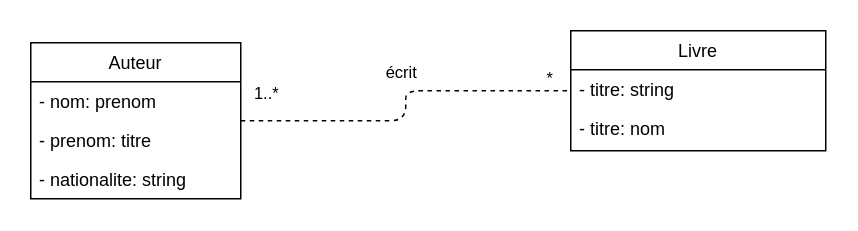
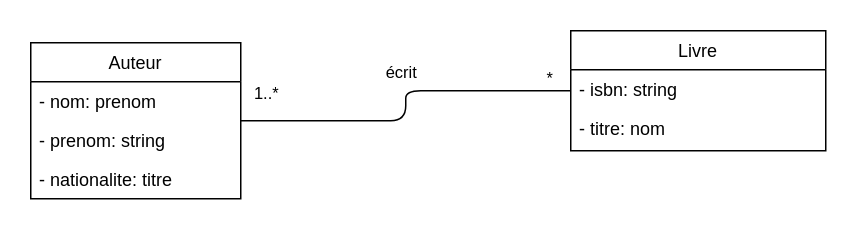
(643, 90) -> (638, 90)
(406, 105) -> (406, 105)
(105, 141) -> (110, 141)
(128, 180) -> (123, 180)
